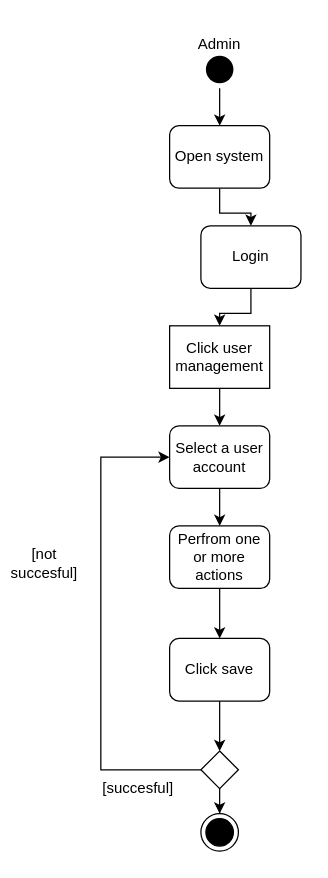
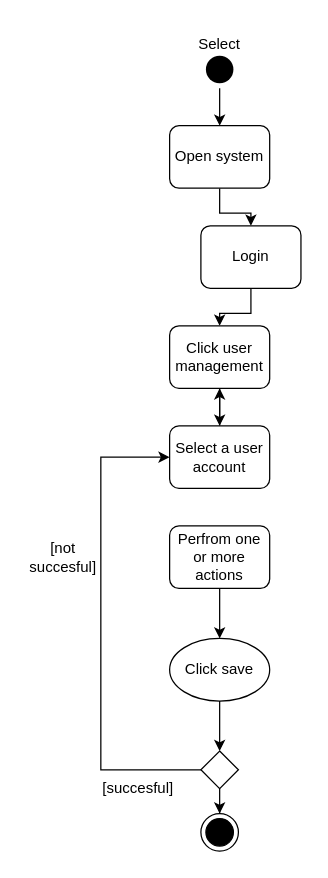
(219, 44) -> (219, 44)
(219, 357) -> (219, 357)
(219, 511) -> (219, 422)
(44, 563) -> (63, 557)
(219, 669) -> (219, 669)
